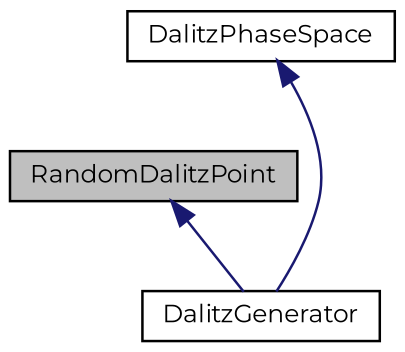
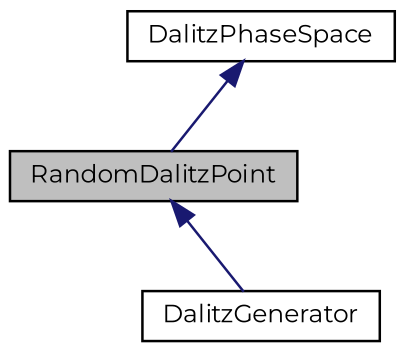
(320, 189) -> (199, 116)
